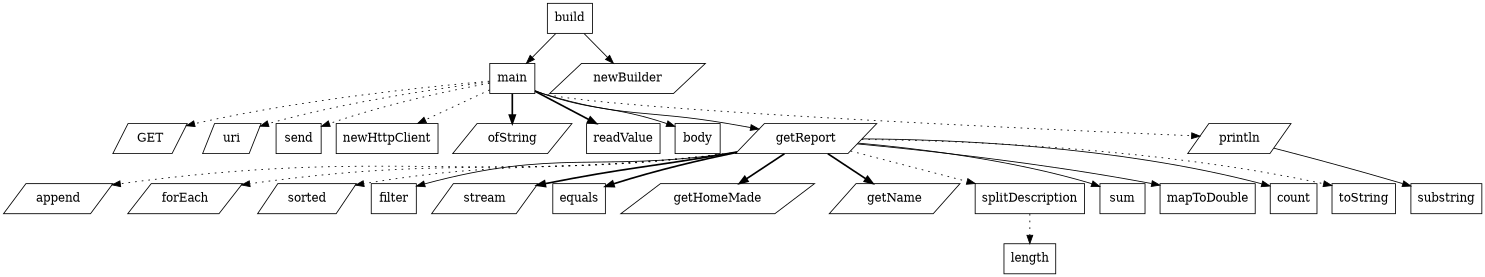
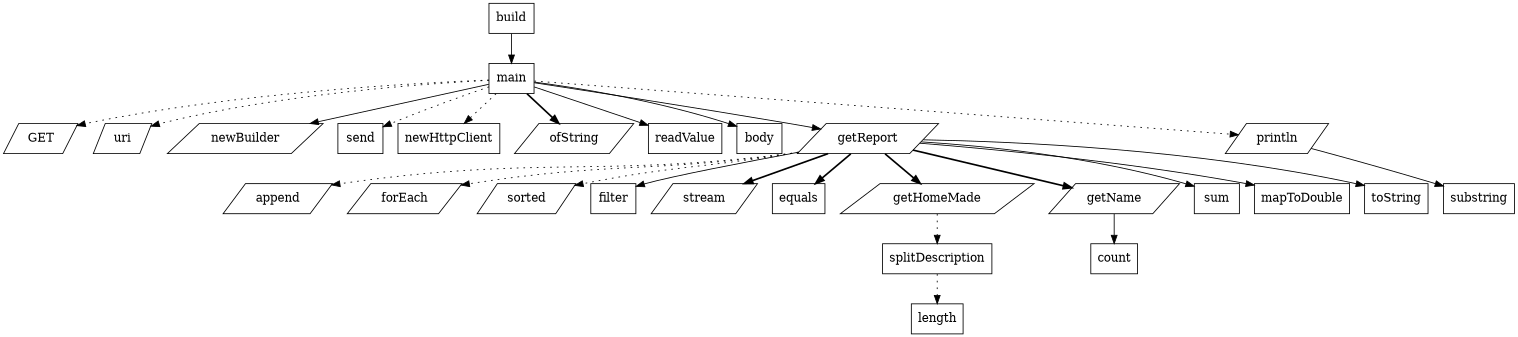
(596, 45) -> (404, 103)
(562, 105) -> (587, 105)
(1063, 150) -> (1114, 225)
(1174, 159) -> (1141, 152)
(909, 166) -> (937, 225)
